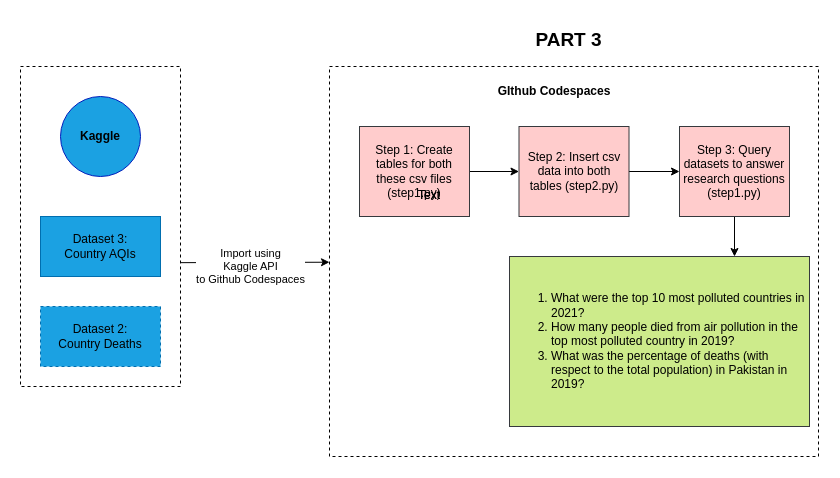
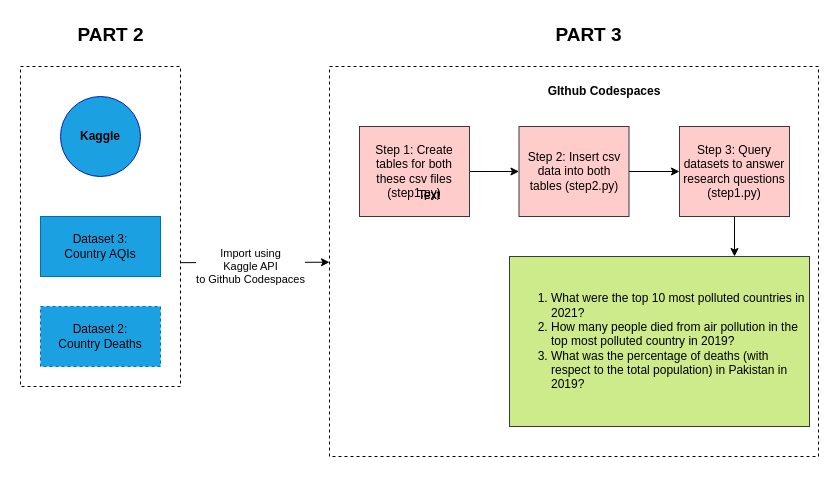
none -> (111, 36)
(569, 41) -> (589, 36)
(554, 92) -> (604, 92)
